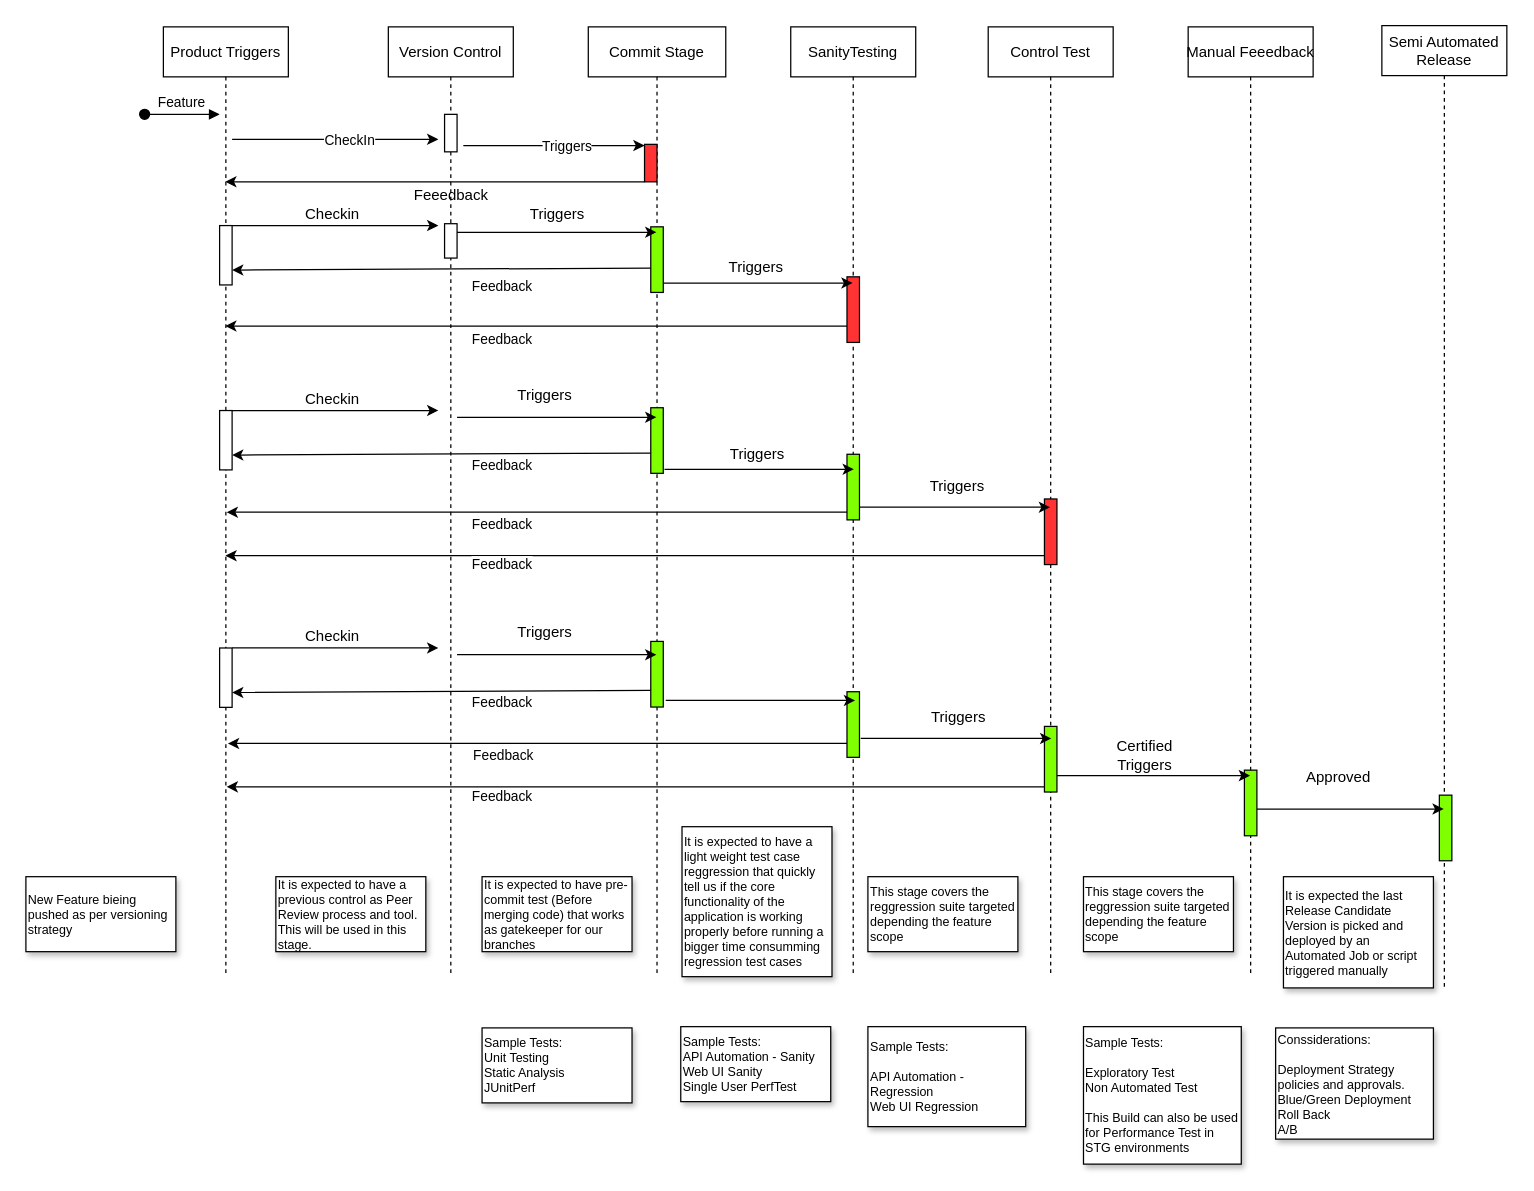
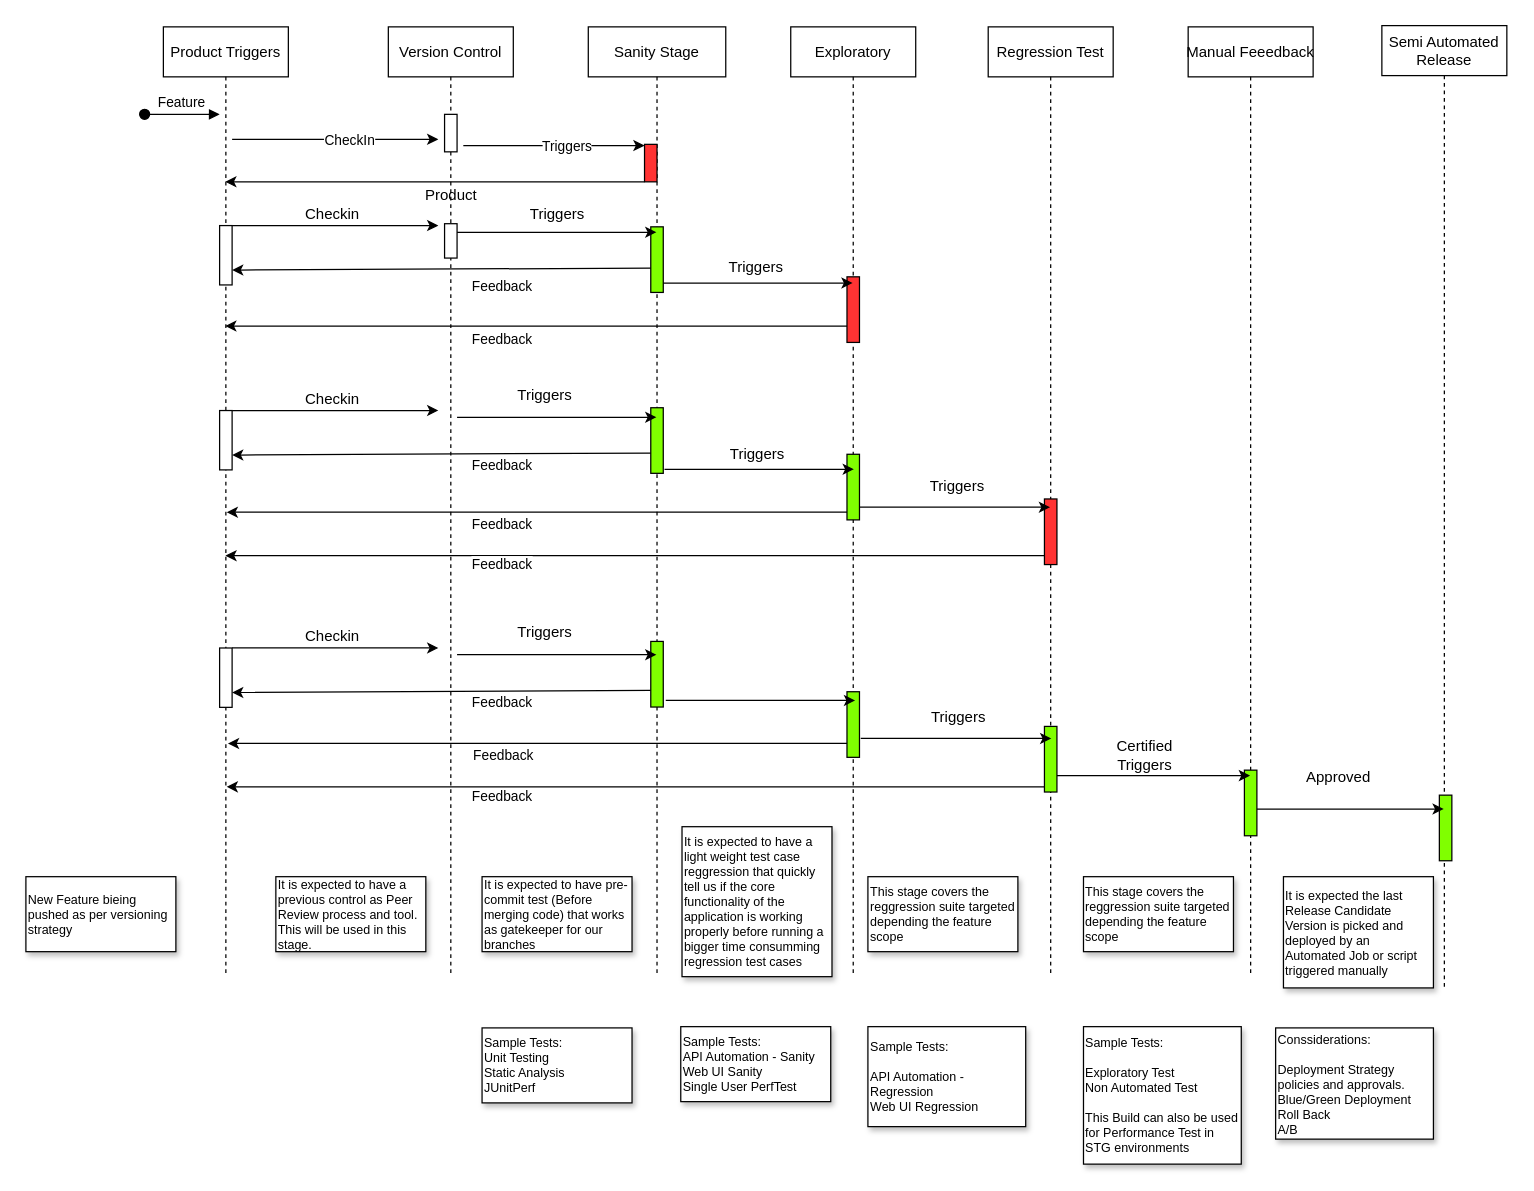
(656, 53) -> (656, 53)
(853, 53) -> (853, 53)
(1050, 53) -> (1050, 53)
(451, 196) -> (451, 196)
